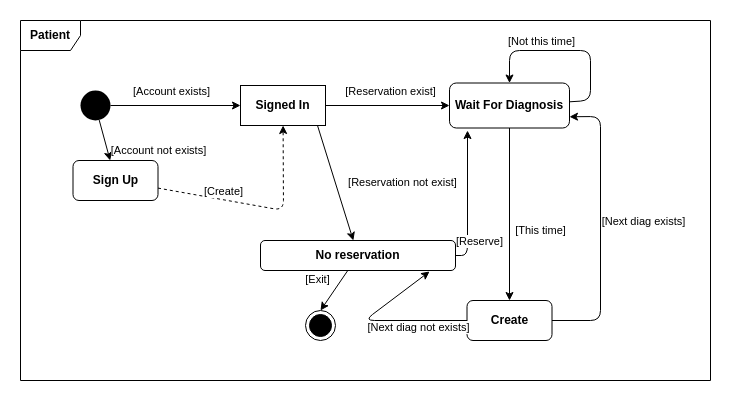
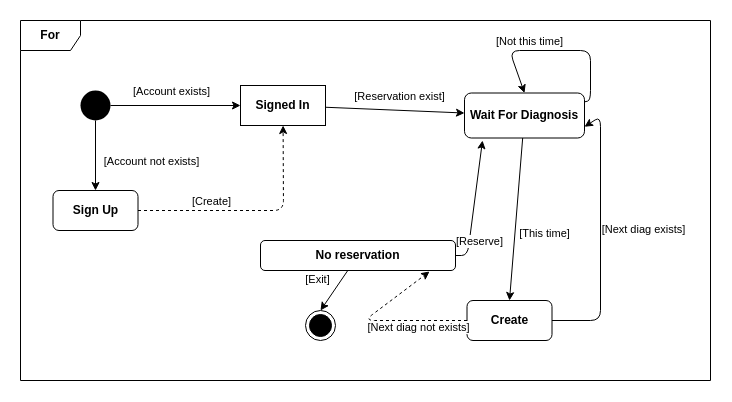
(51, 36) -> (51, 36)
(510, 106) -> (525, 116)
(334, 180) -> none
(116, 181) -> (96, 211)
(383, 321) -> (383, 321)
